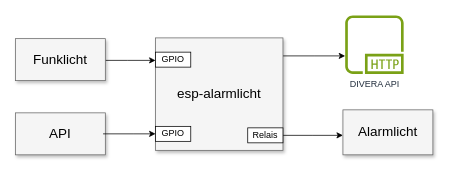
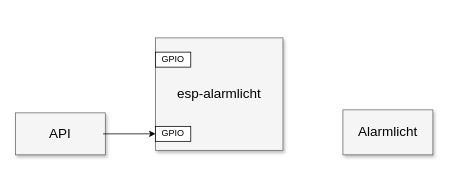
(375, 45) -> none
(339, 56) -> none
(60, 60) -> none
(128, 60) -> none
(266, 135) -> none
(310, 135) -> none
